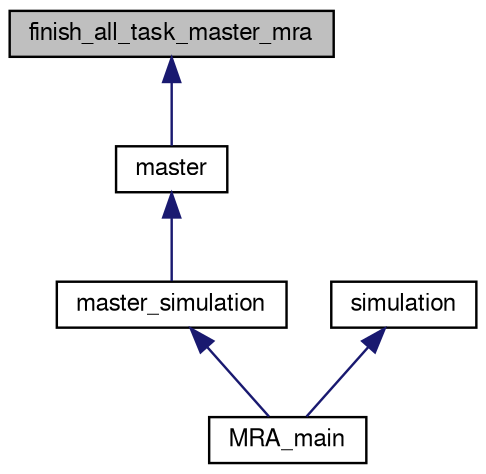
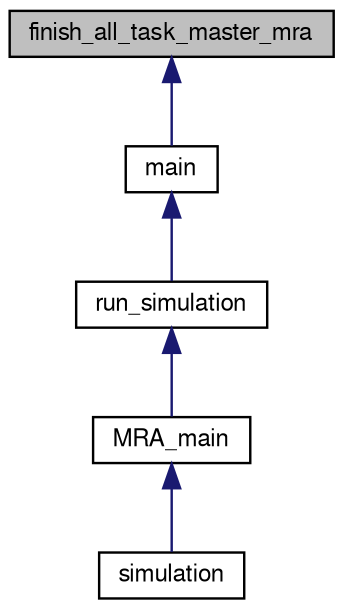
(172, 169) -> (172, 169)
(172, 305) -> (172, 305)
(337, 382) -> (172, 520)
